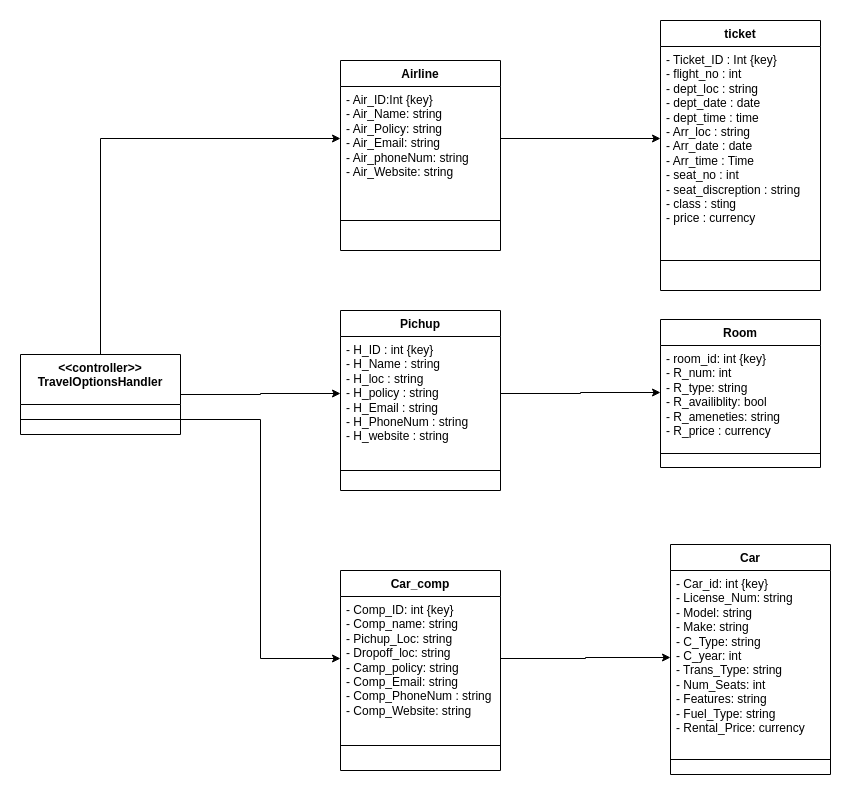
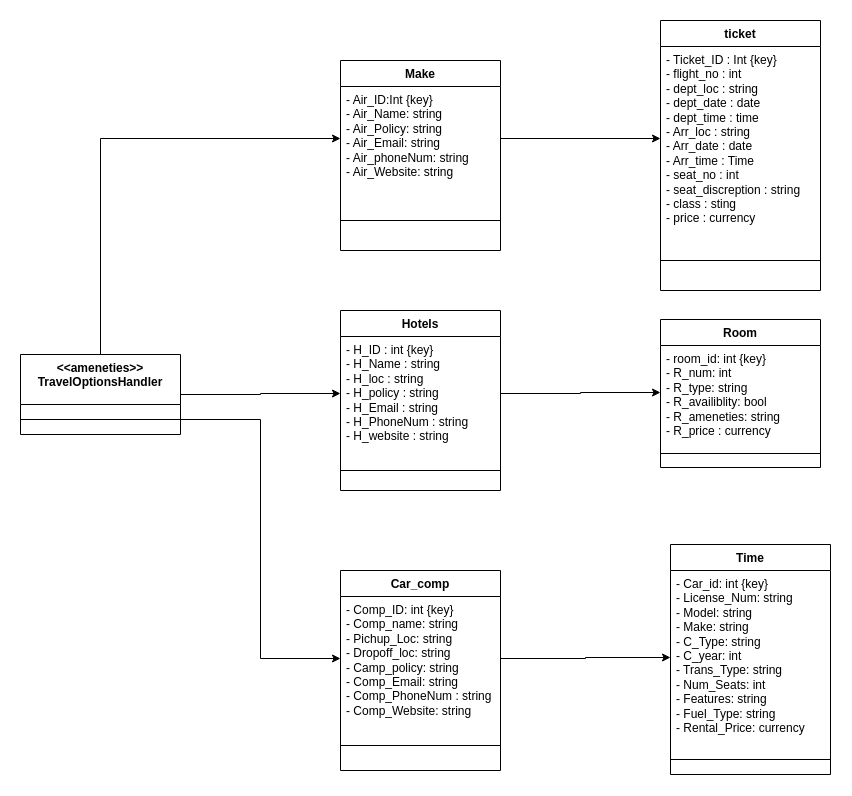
(421, 75) -> (421, 75)
(421, 325) -> (421, 325)
(101, 376) -> (101, 376)
(751, 559) -> (751, 559)
